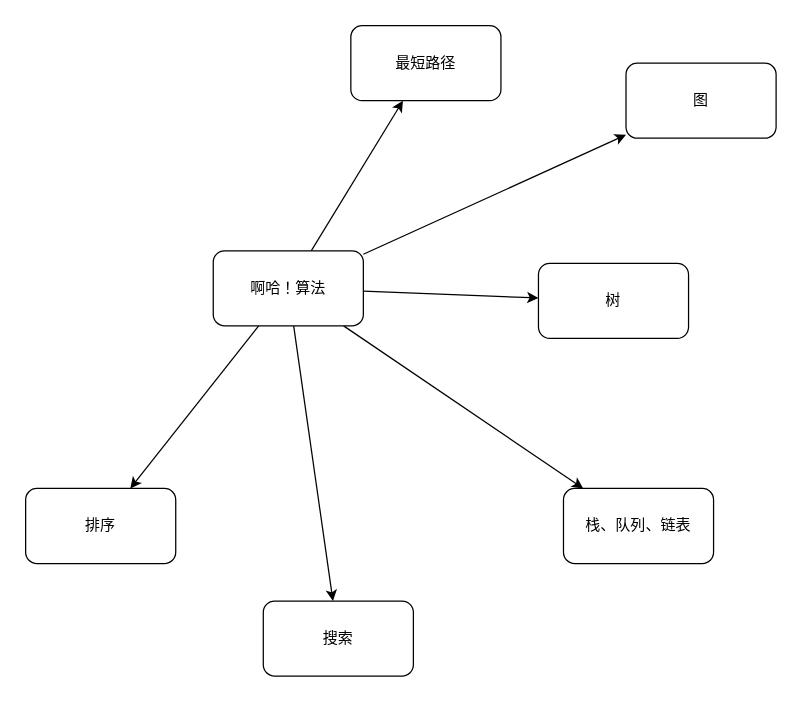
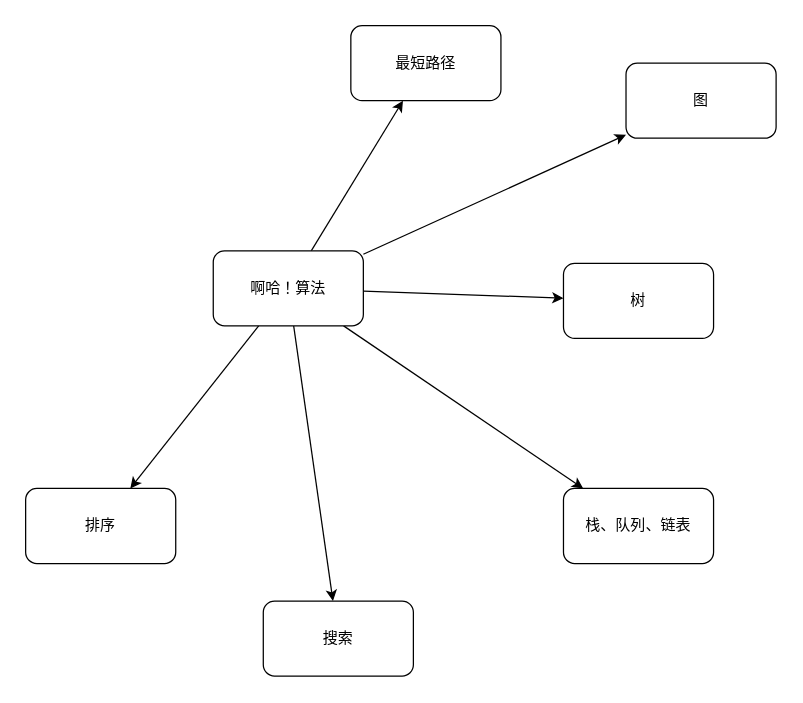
(613, 301) -> (638, 301)
